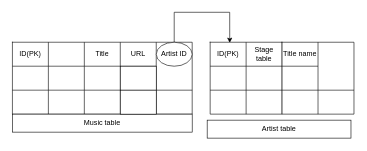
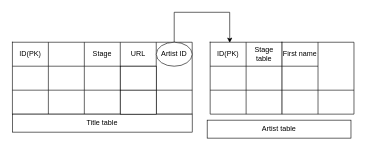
(102, 54) -> (102, 54)
(300, 54) -> (300, 54)
(102, 123) -> (102, 123)
